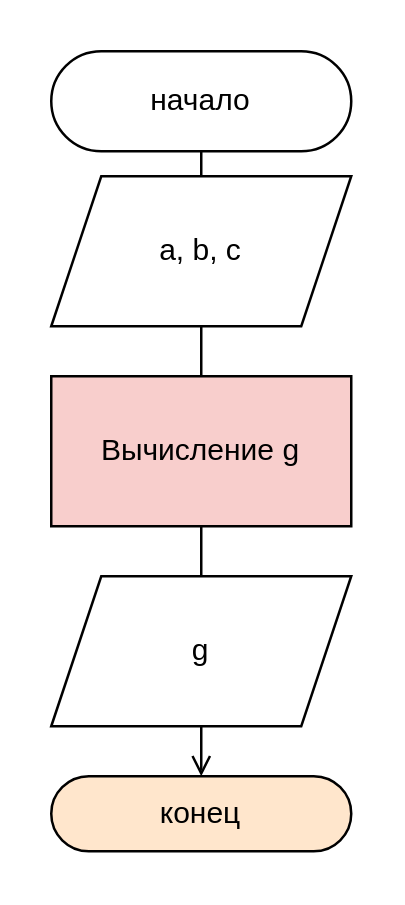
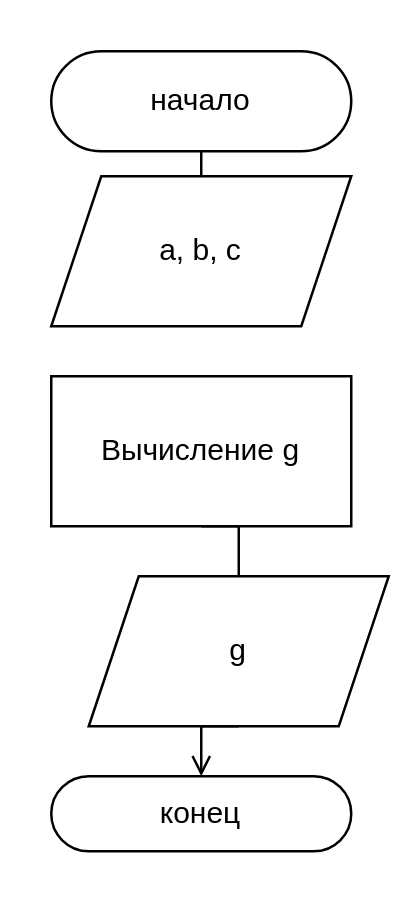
(201, 351) -> none
(201, 451) -> (201, 451)
(201, 651) -> (239, 651)
(201, 814) -> (201, 814)
